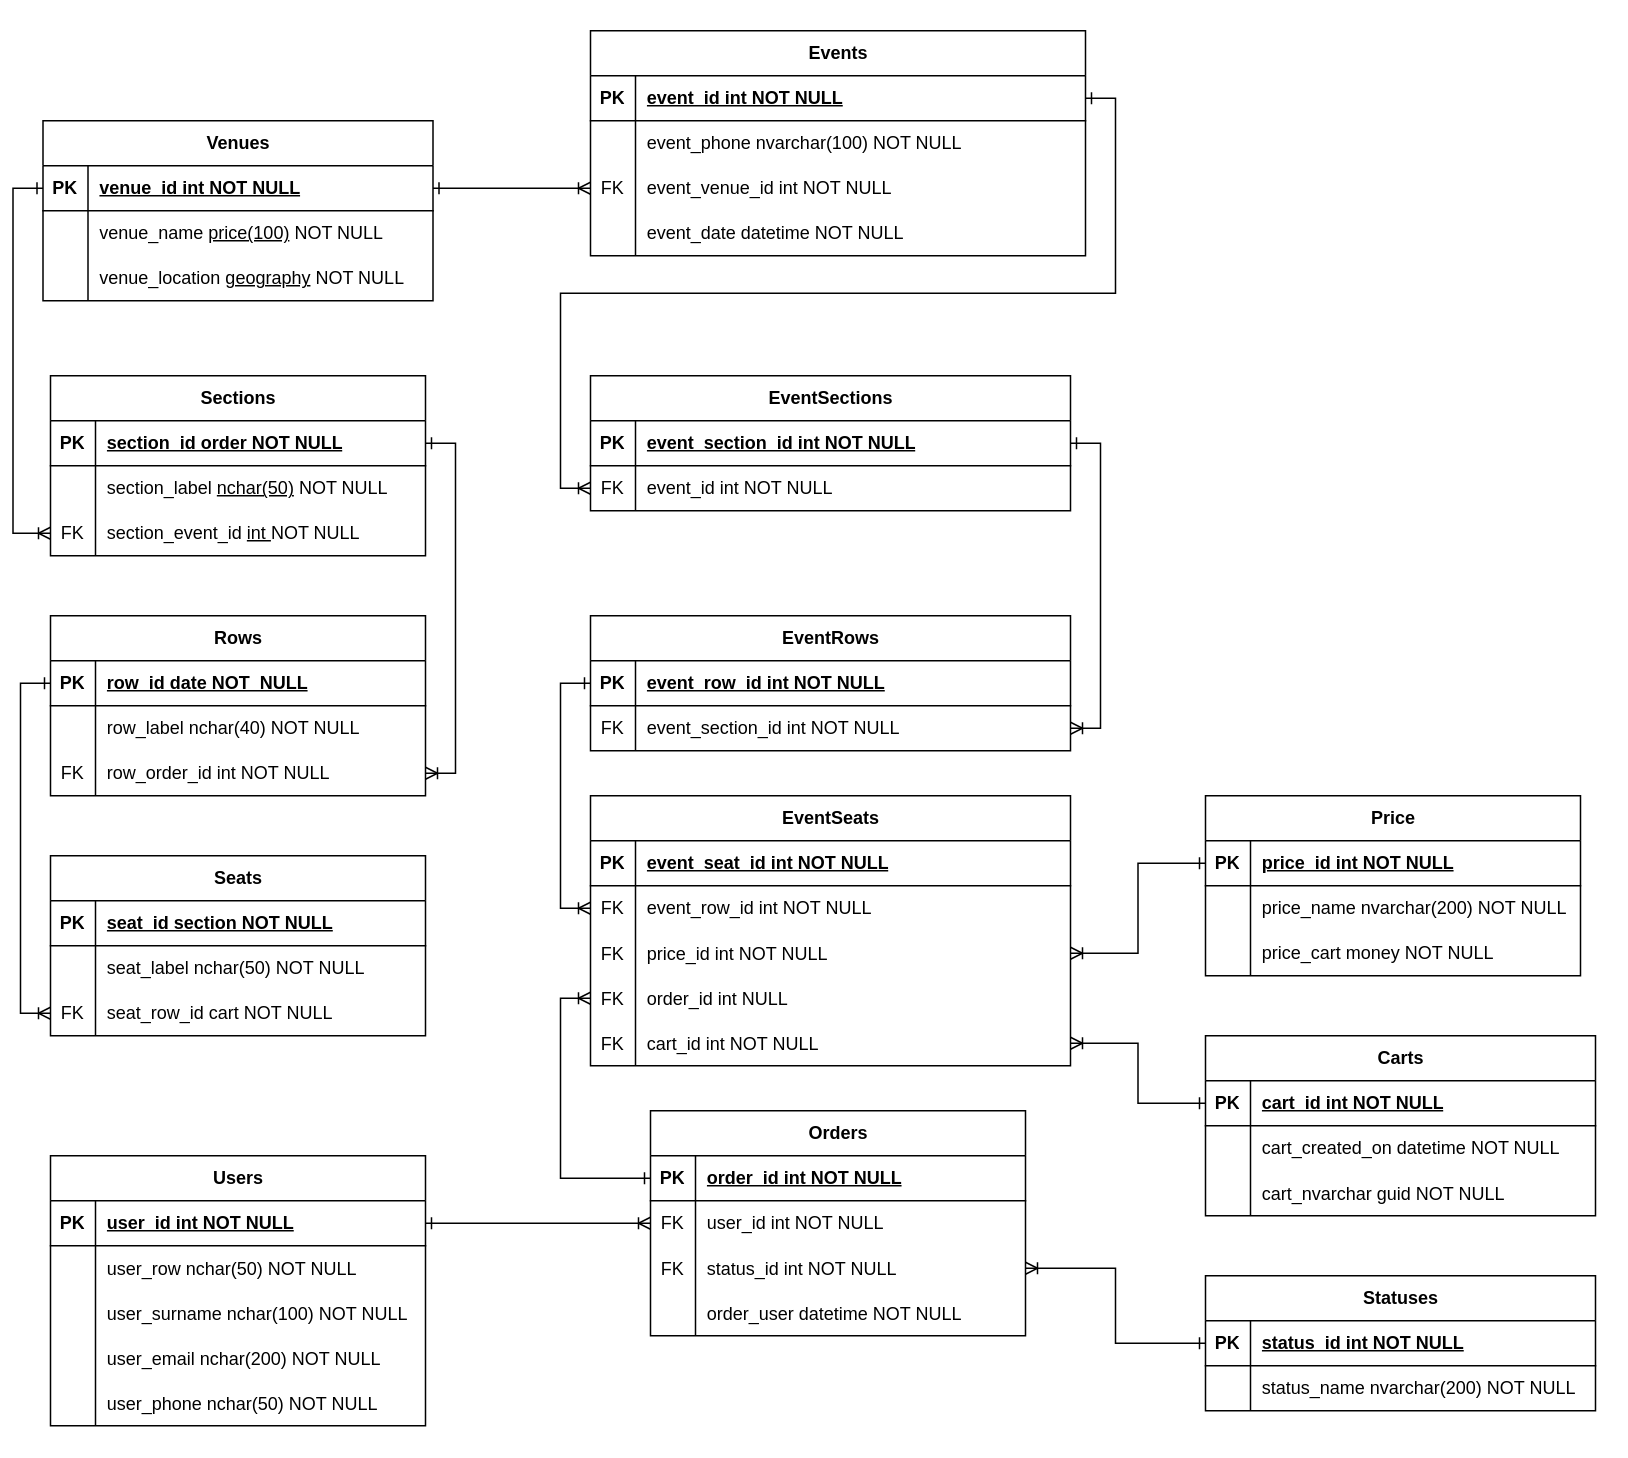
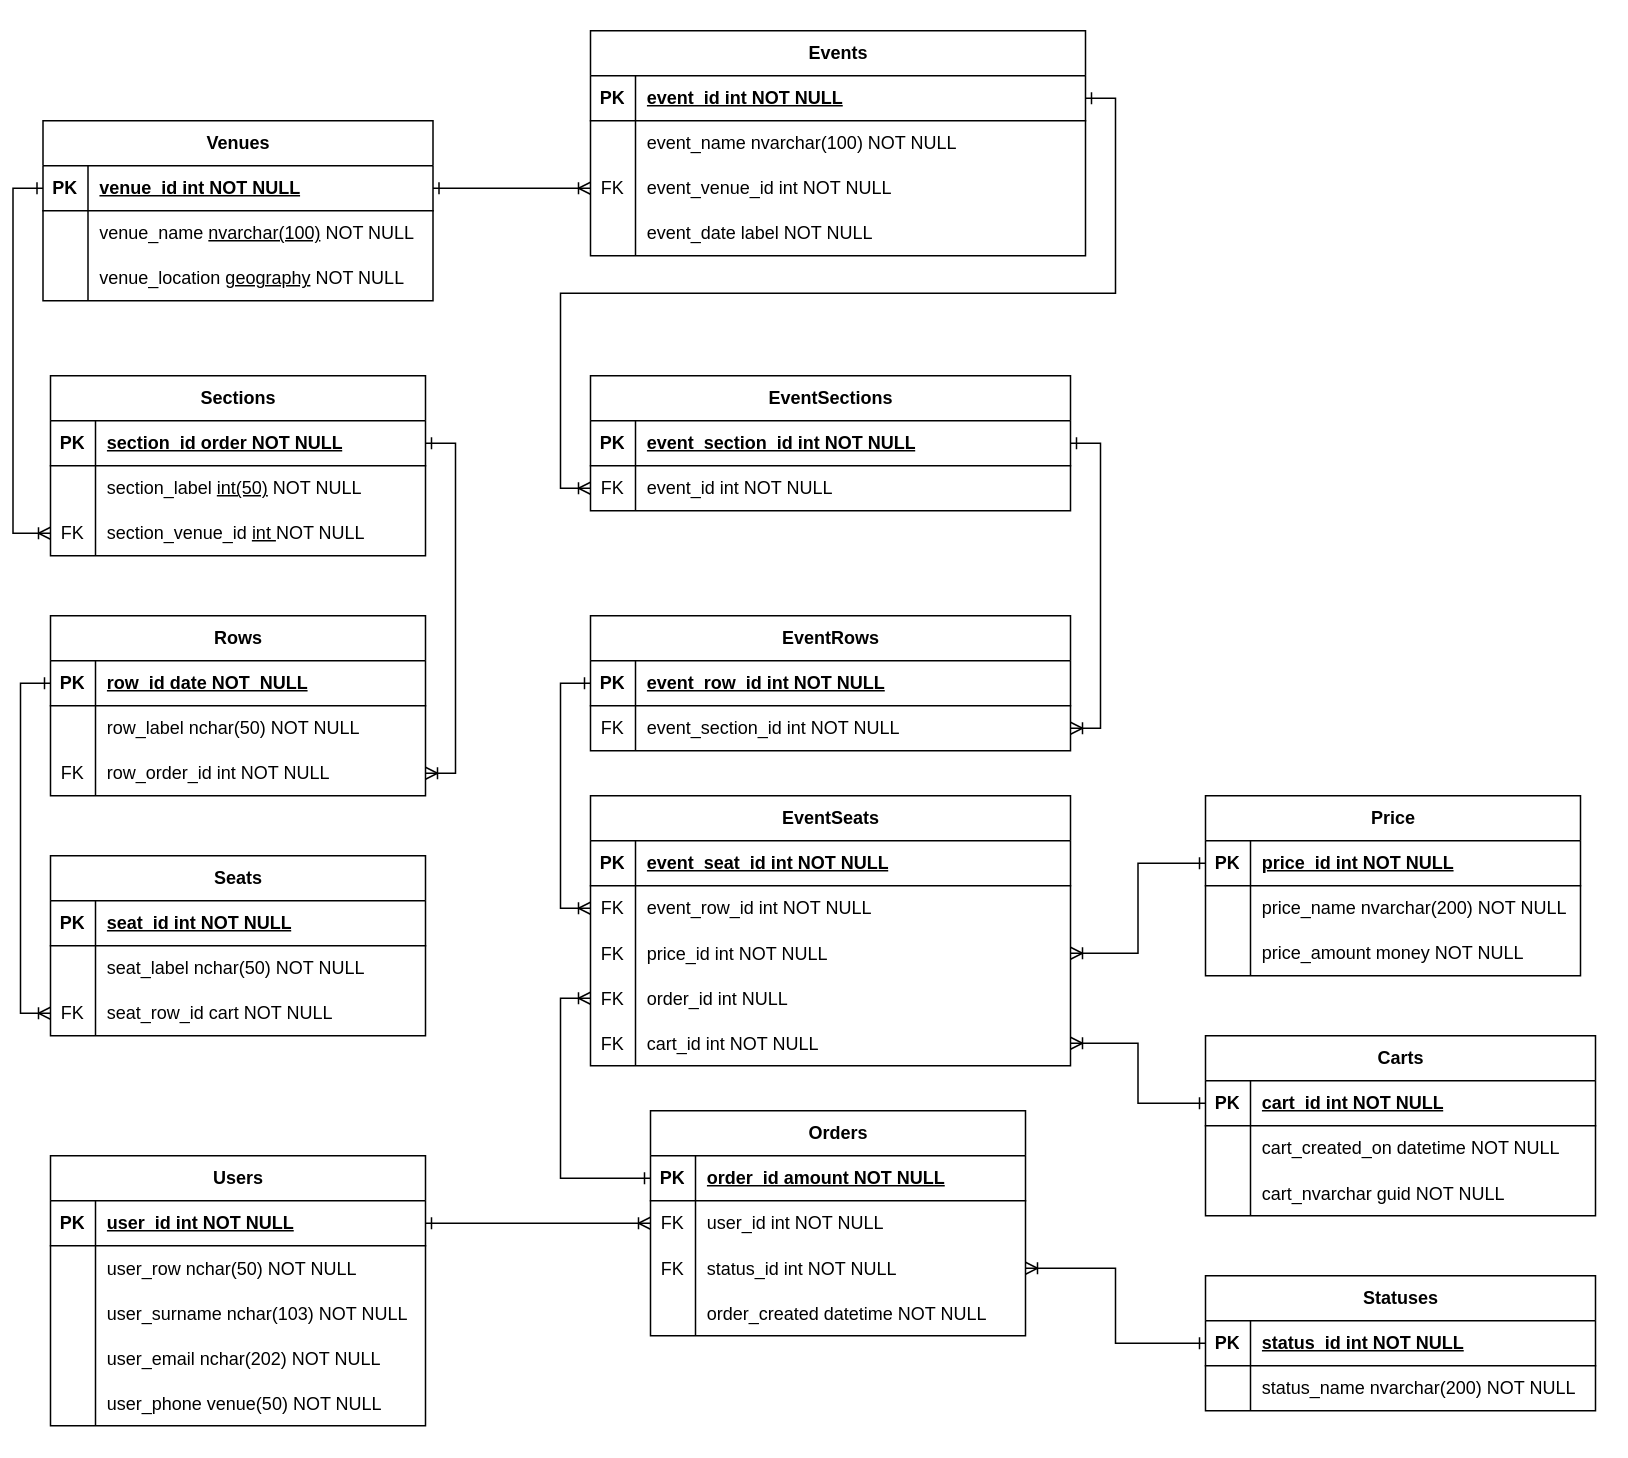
(812, 143) -> (807, 143)
(242, 233) -> (259, 233)
(779, 233) -> (762, 233)
(257, 488) -> (244, 488)
(239, 533) -> (239, 533)
(237, 728) -> (237, 728)
(217, 923) -> (196, 923)
(1379, 953) -> (1389, 953)
(801, 1178) -> (819, 1178)
(261, 1314) -> (261, 1314)
(838, 1314) -> (853, 1314)
(246, 1359) -> (246, 1359)
(246, 1404) -> (246, 1404)
